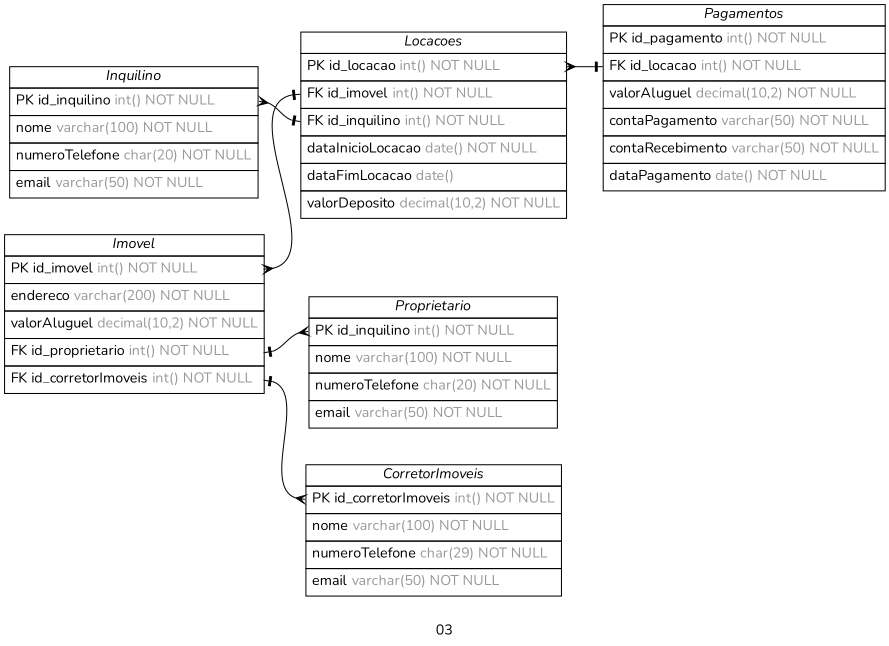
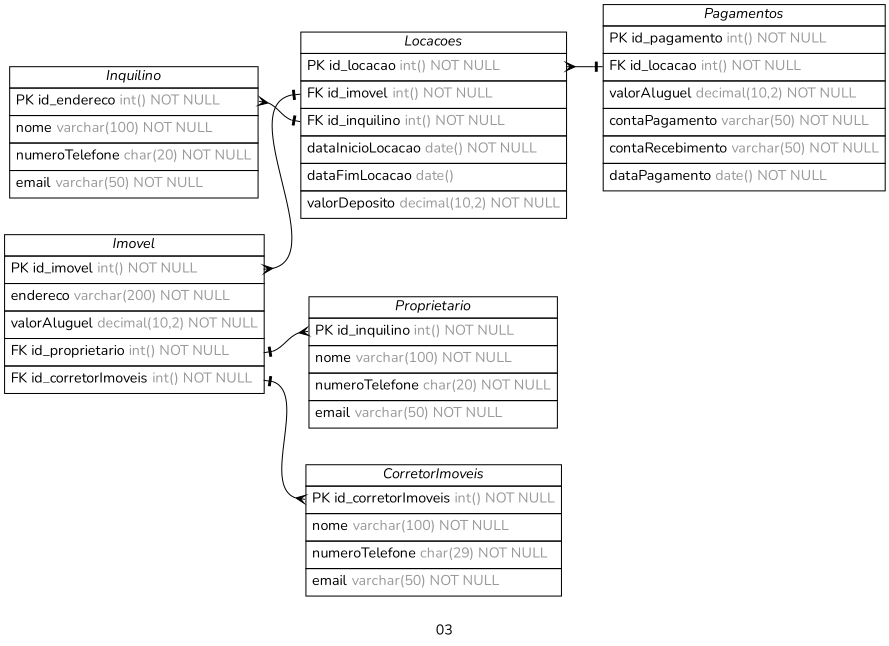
(65, 100) -> (68, 100)
